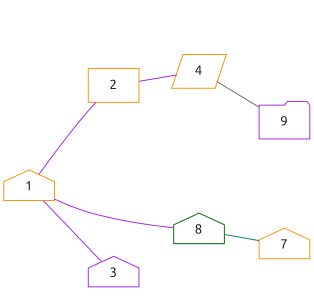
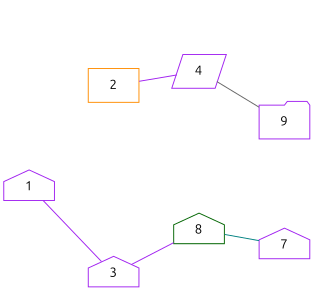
(199, 71) -> (199, 71)
(66, 138) -> none
(29, 187) -> (29, 187)
(113, 218) -> (153, 254)
(284, 245) -> (284, 245)
